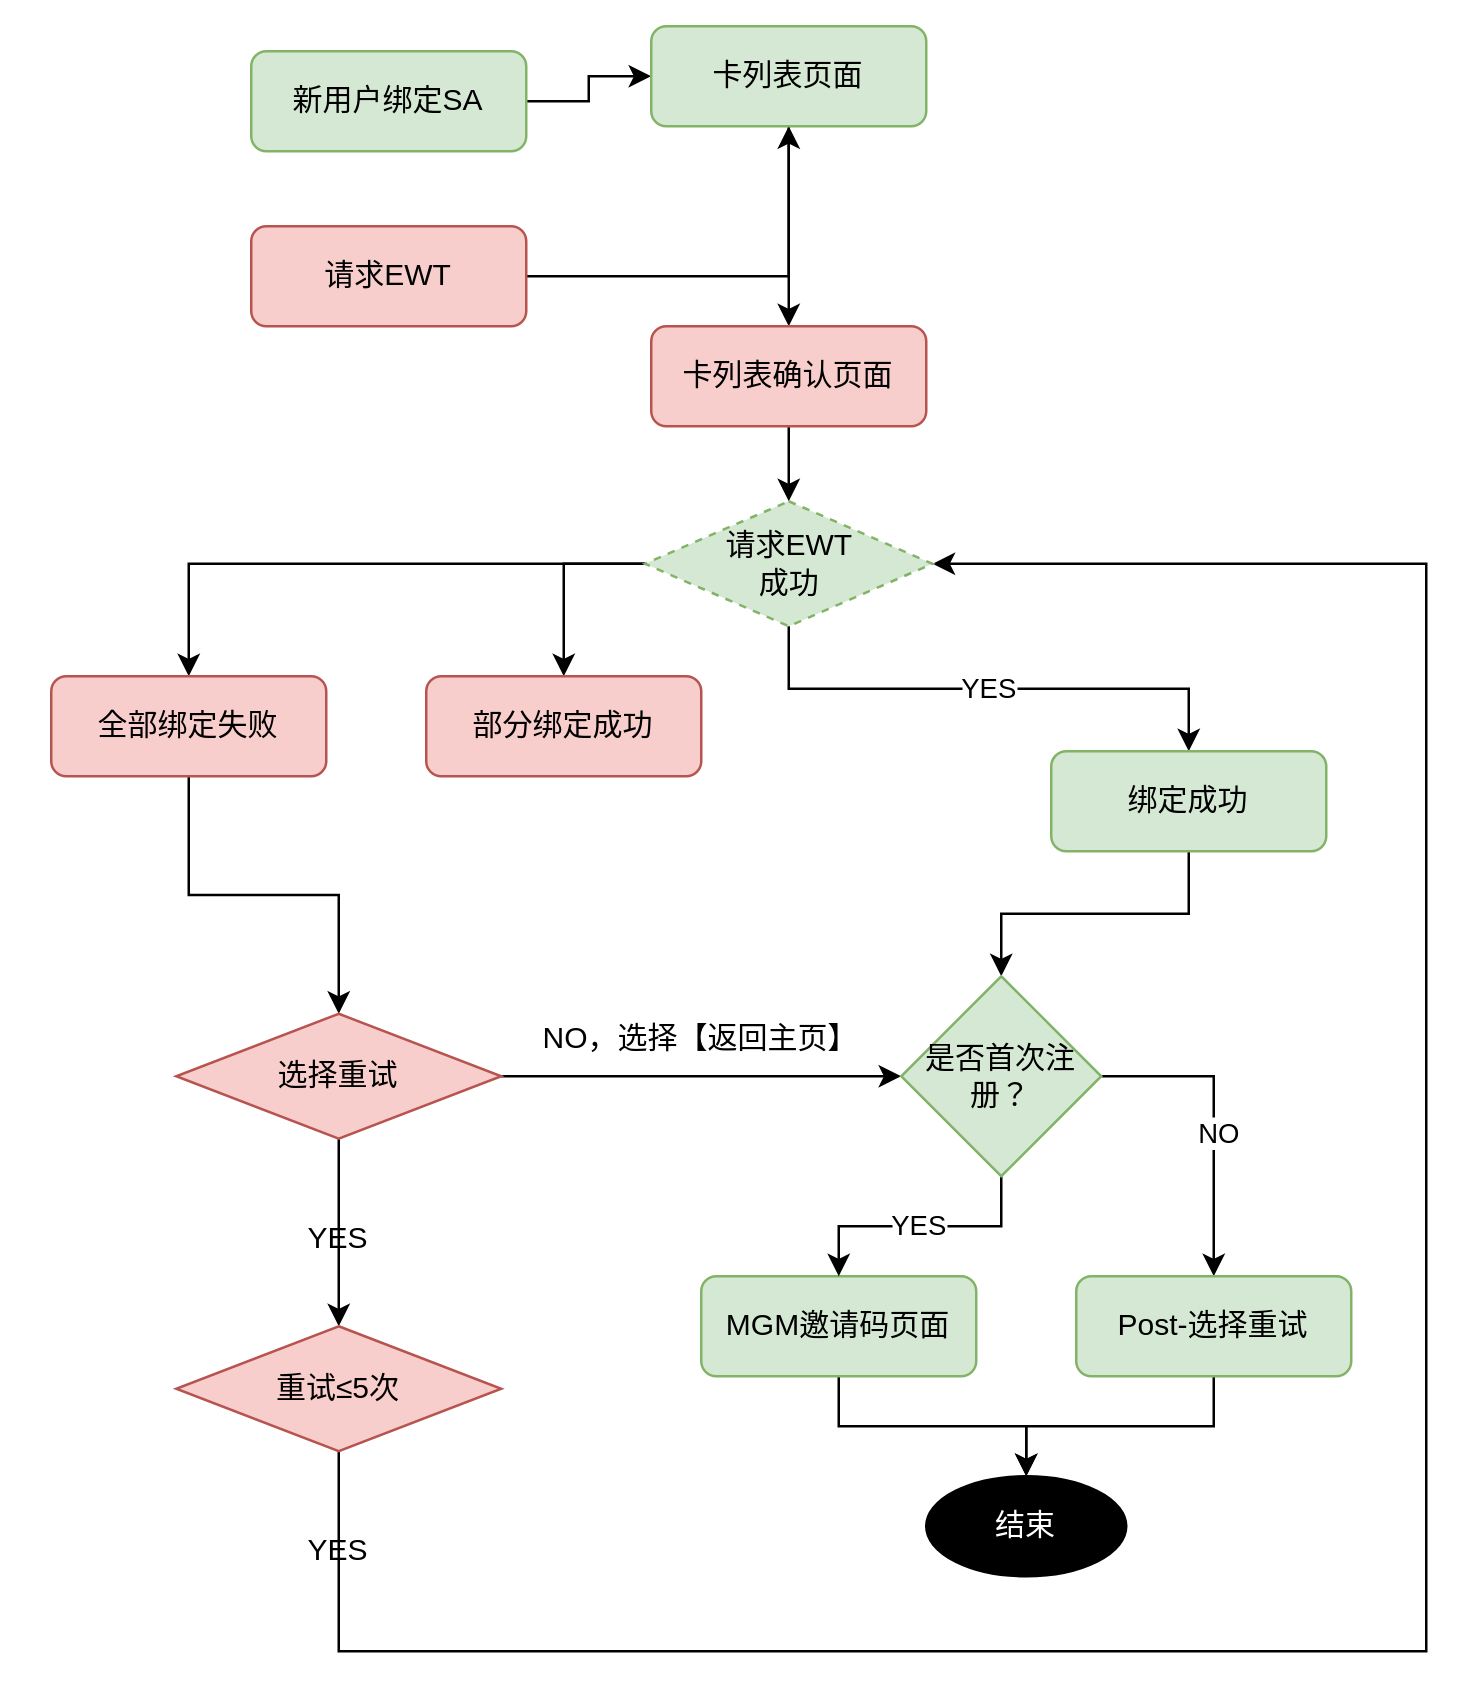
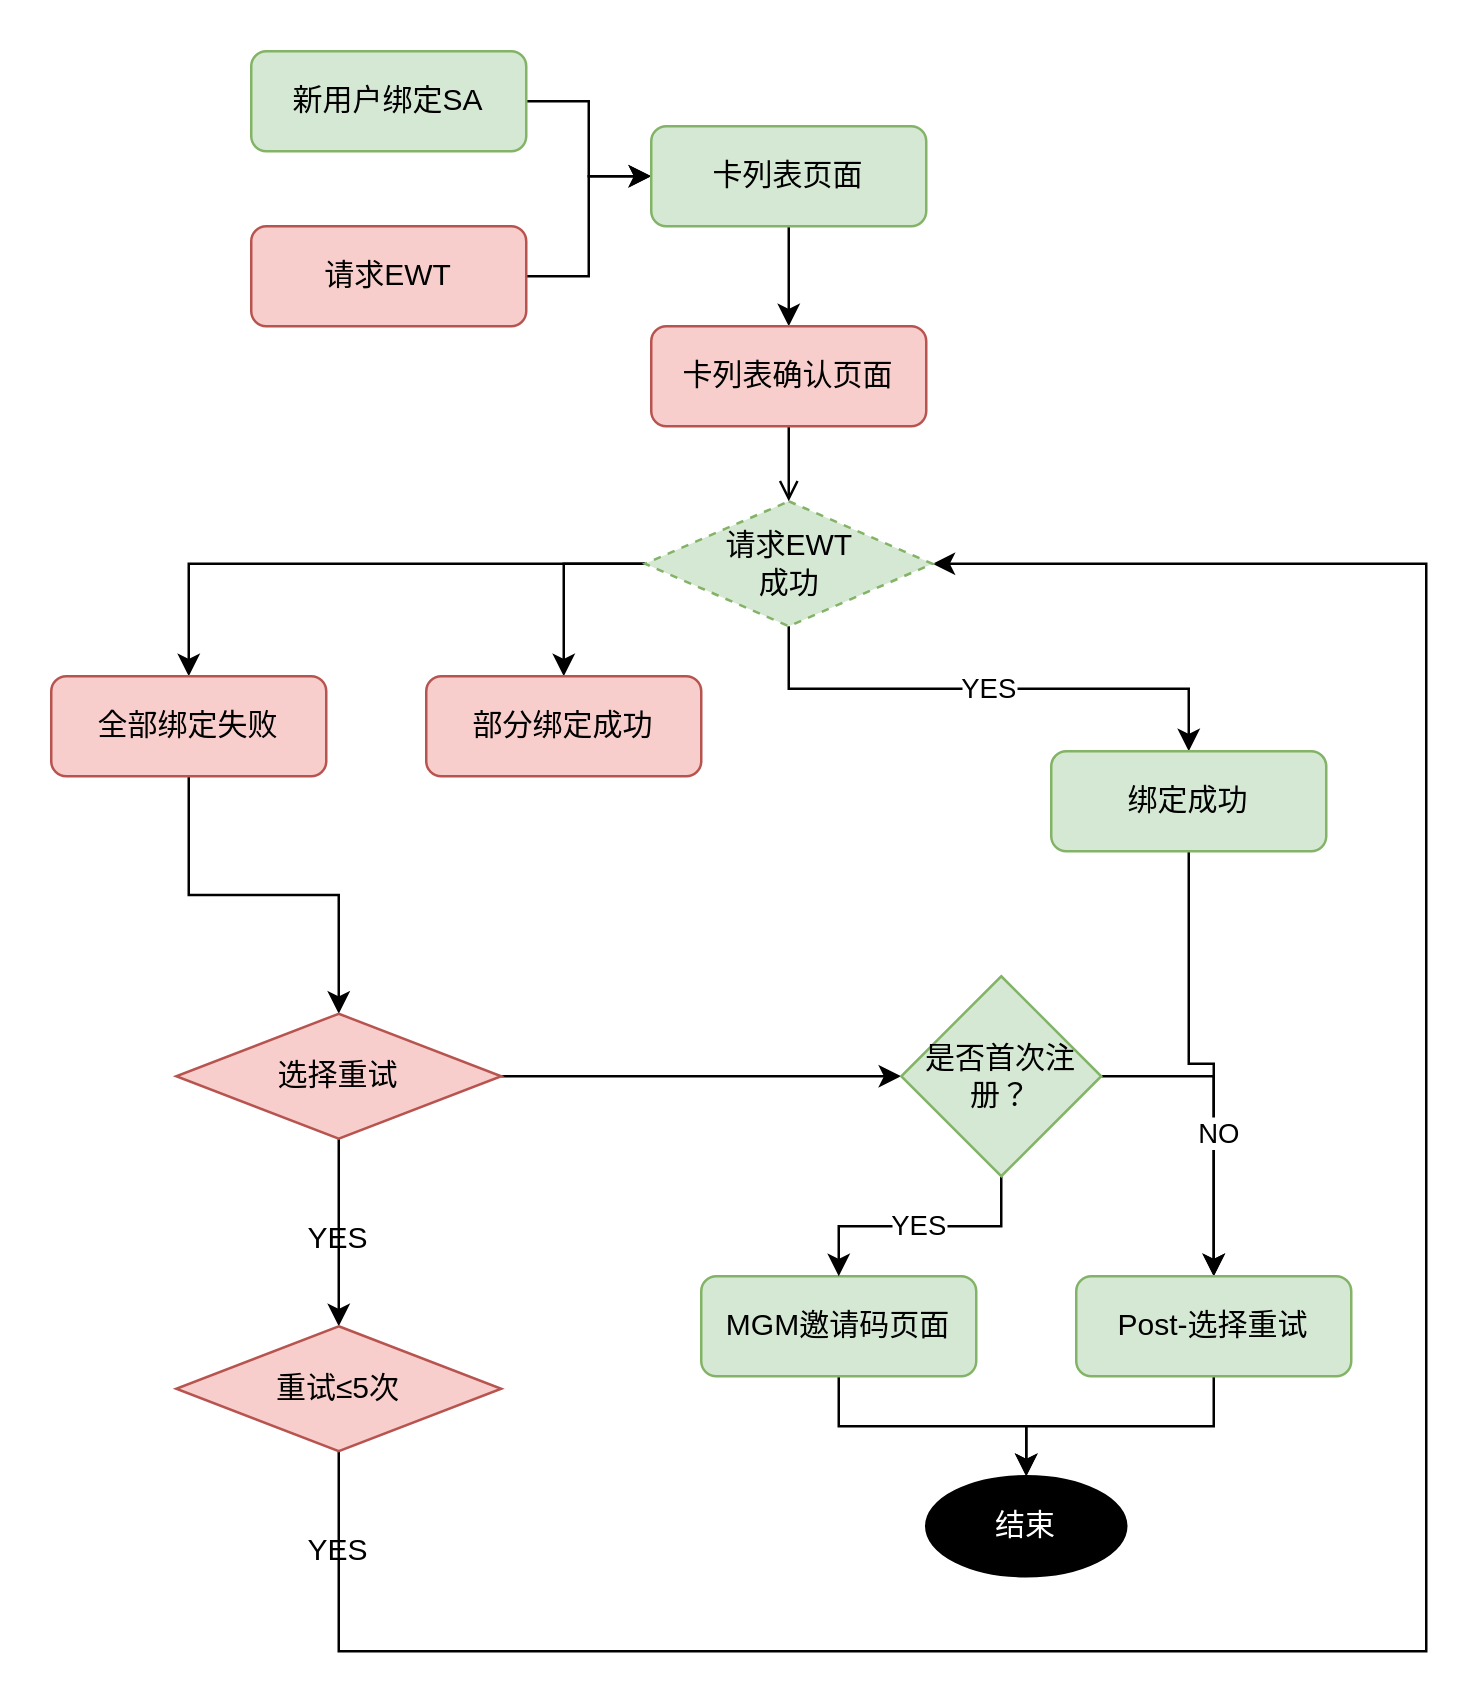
(789, 76) -> (789, 176)
(789, 483) -> (789, 487)
(1072, 914) -> (1189, 1007)
(701, 1039) -> none
